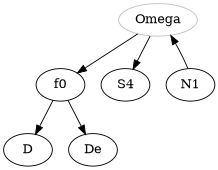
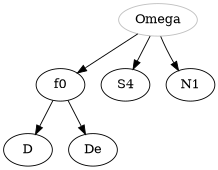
(182, 56) -> (167, 50)
